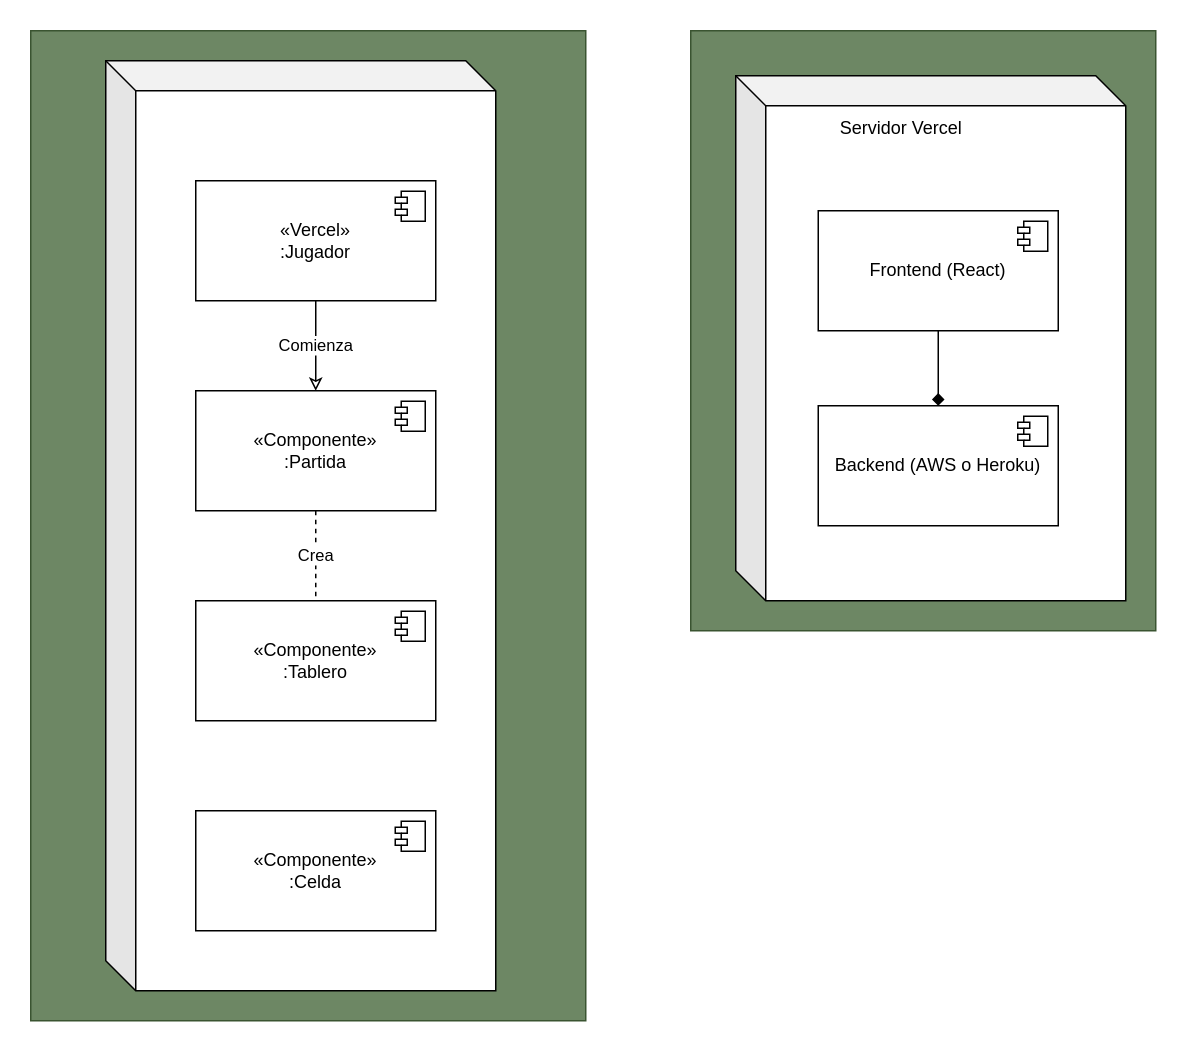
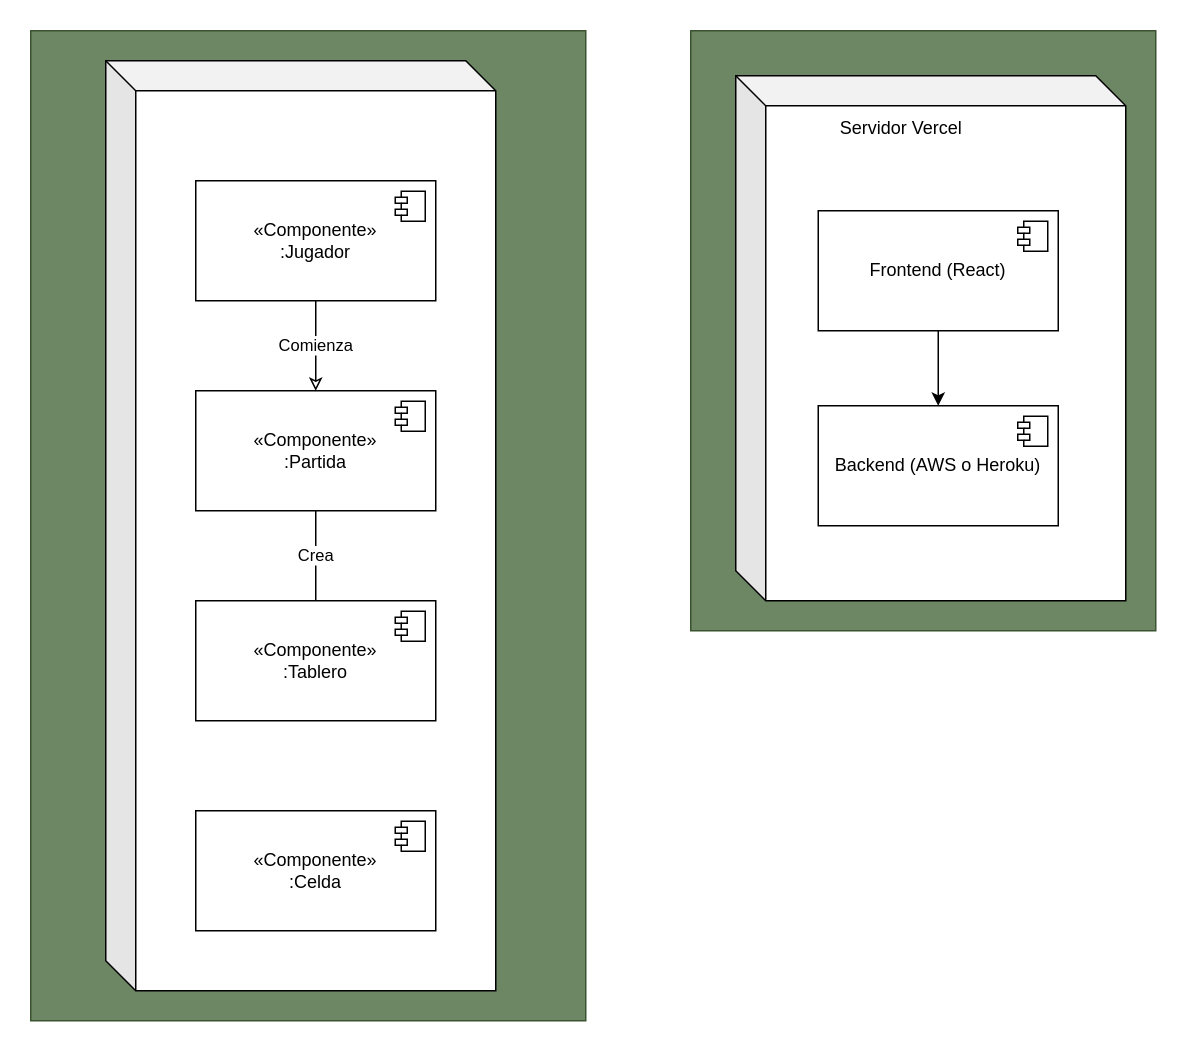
(316, 241) -> (316, 241)
(938, 393) -> (938, 394)
(316, 530) -> (316, 530)
